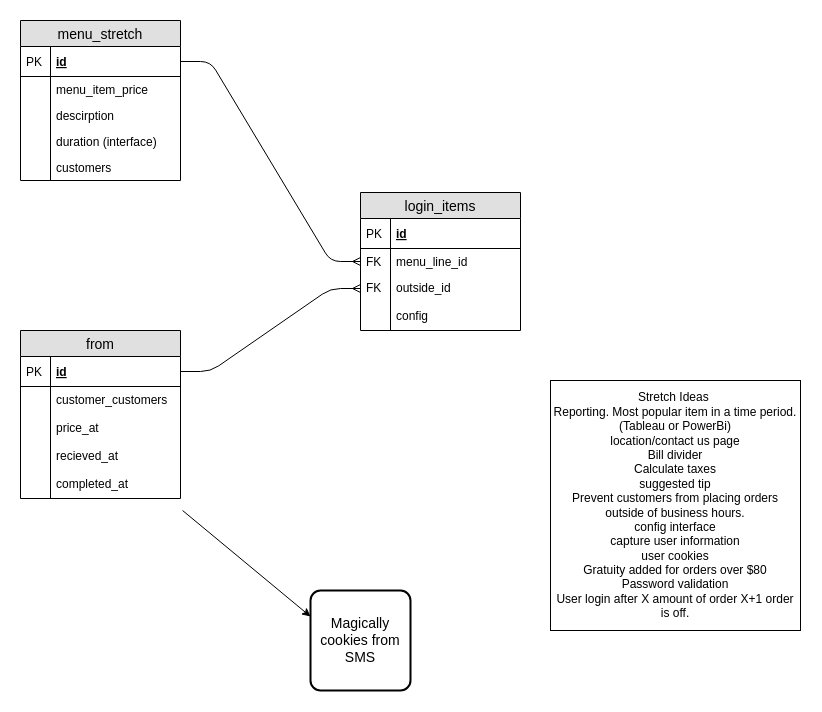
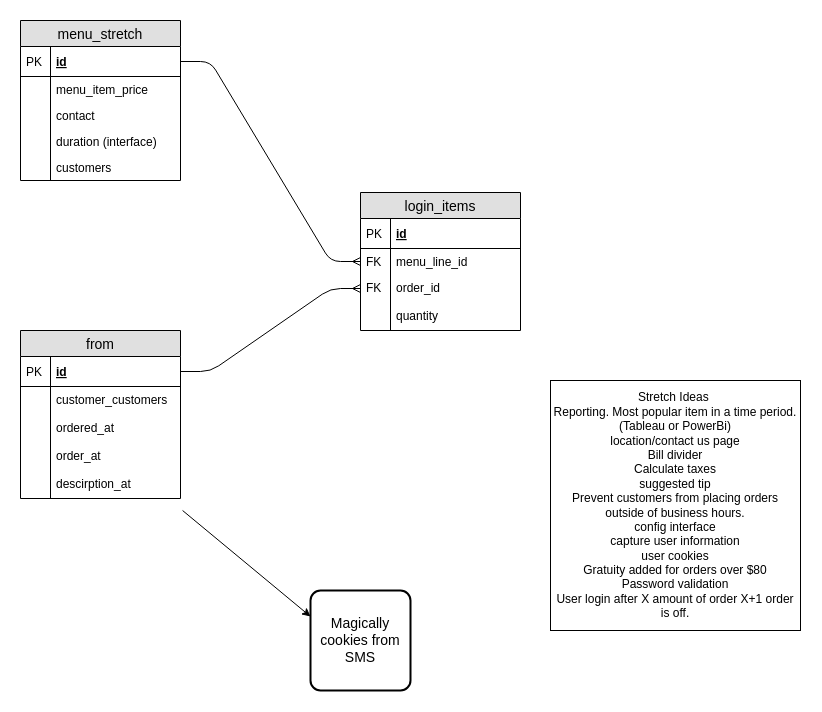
(90, 116) -> (80, 116)
(426, 288) -> (421, 288)
(415, 316) -> (421, 316)
(81, 428) -> (90, 428)
(91, 456) -> (83, 456)
(95, 484) -> (100, 484)
